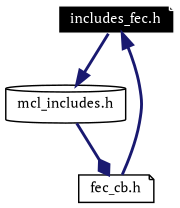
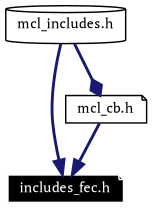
(96, 53) -> (52, 102)
(116, 189) -> (106, 109)
